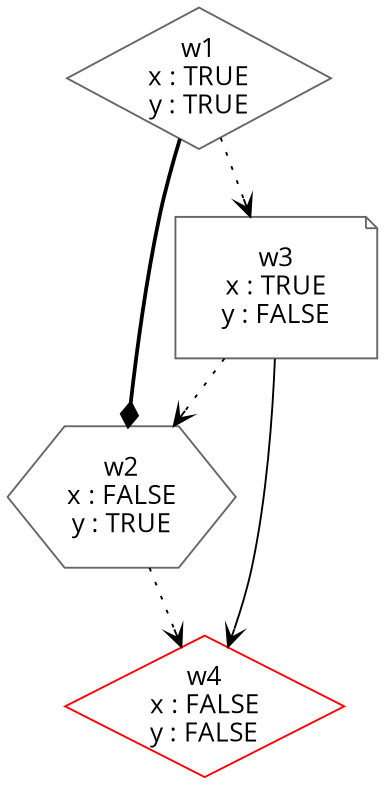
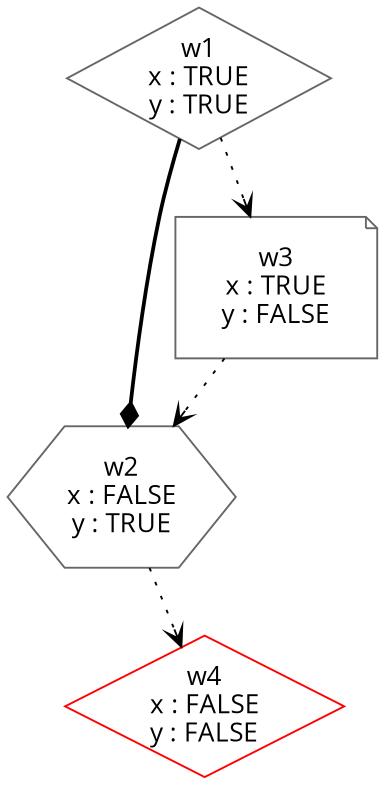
(264, 495) -> none
